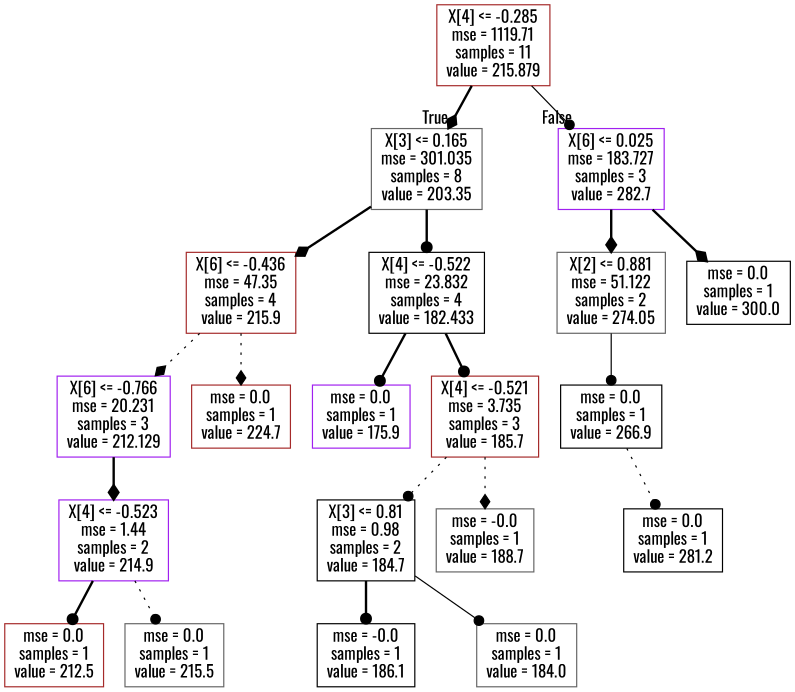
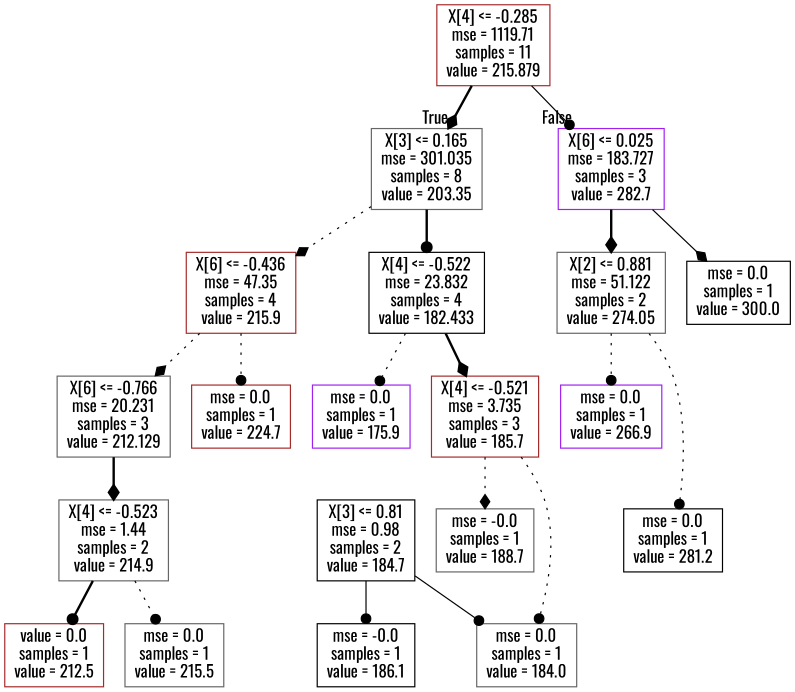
(340, 227) -> (340, 227)
(674, 230) -> (674, 230)
(454, 350) -> (454, 350)
(241, 354) -> (241, 354)
(611, 354) -> (611, 354)
(394, 355) -> (394, 355)
(114, 417) -> (114, 417)
(611, 417) -> (611, 417)
(640, 474) -> (681, 413)
(429, 475) -> (550, 533)
(114, 540) -> (114, 540)
(366, 597) -> (366, 597)
(54, 655) -> (54, 655)
